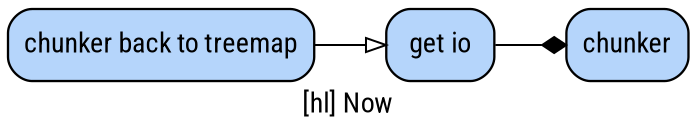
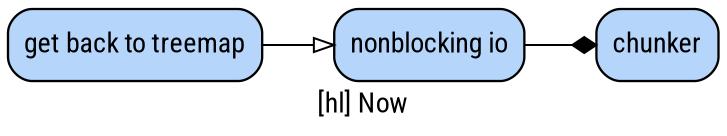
(161, 45) -> (135, 45)
(440, 45) -> (429, 45)
